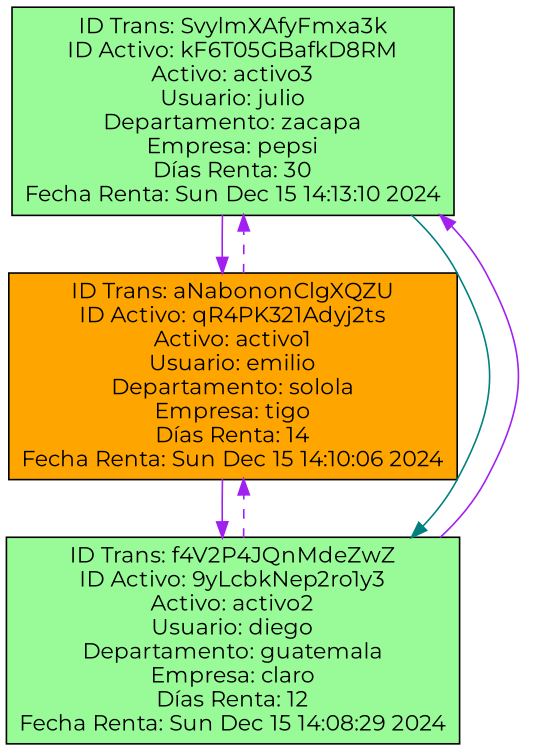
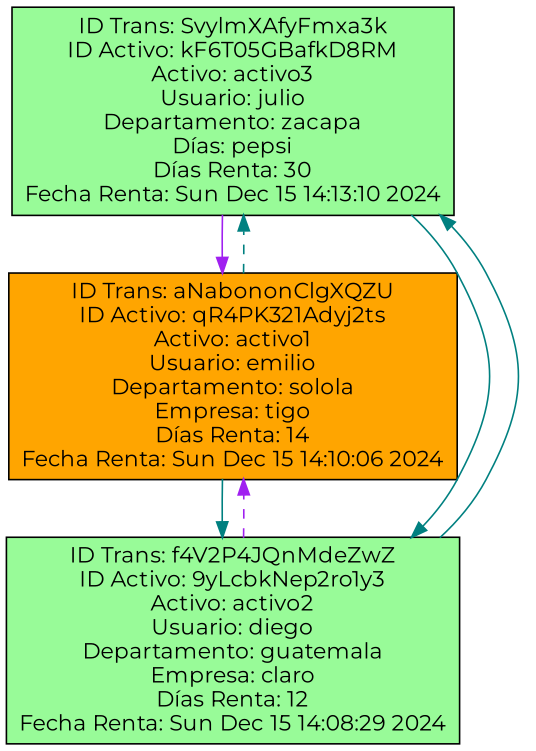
(233, 147) -> (233, 147)
(244, 252) -> (244, 252)
(518, 384) -> (518, 384)
(222, 500) -> (222, 500)
